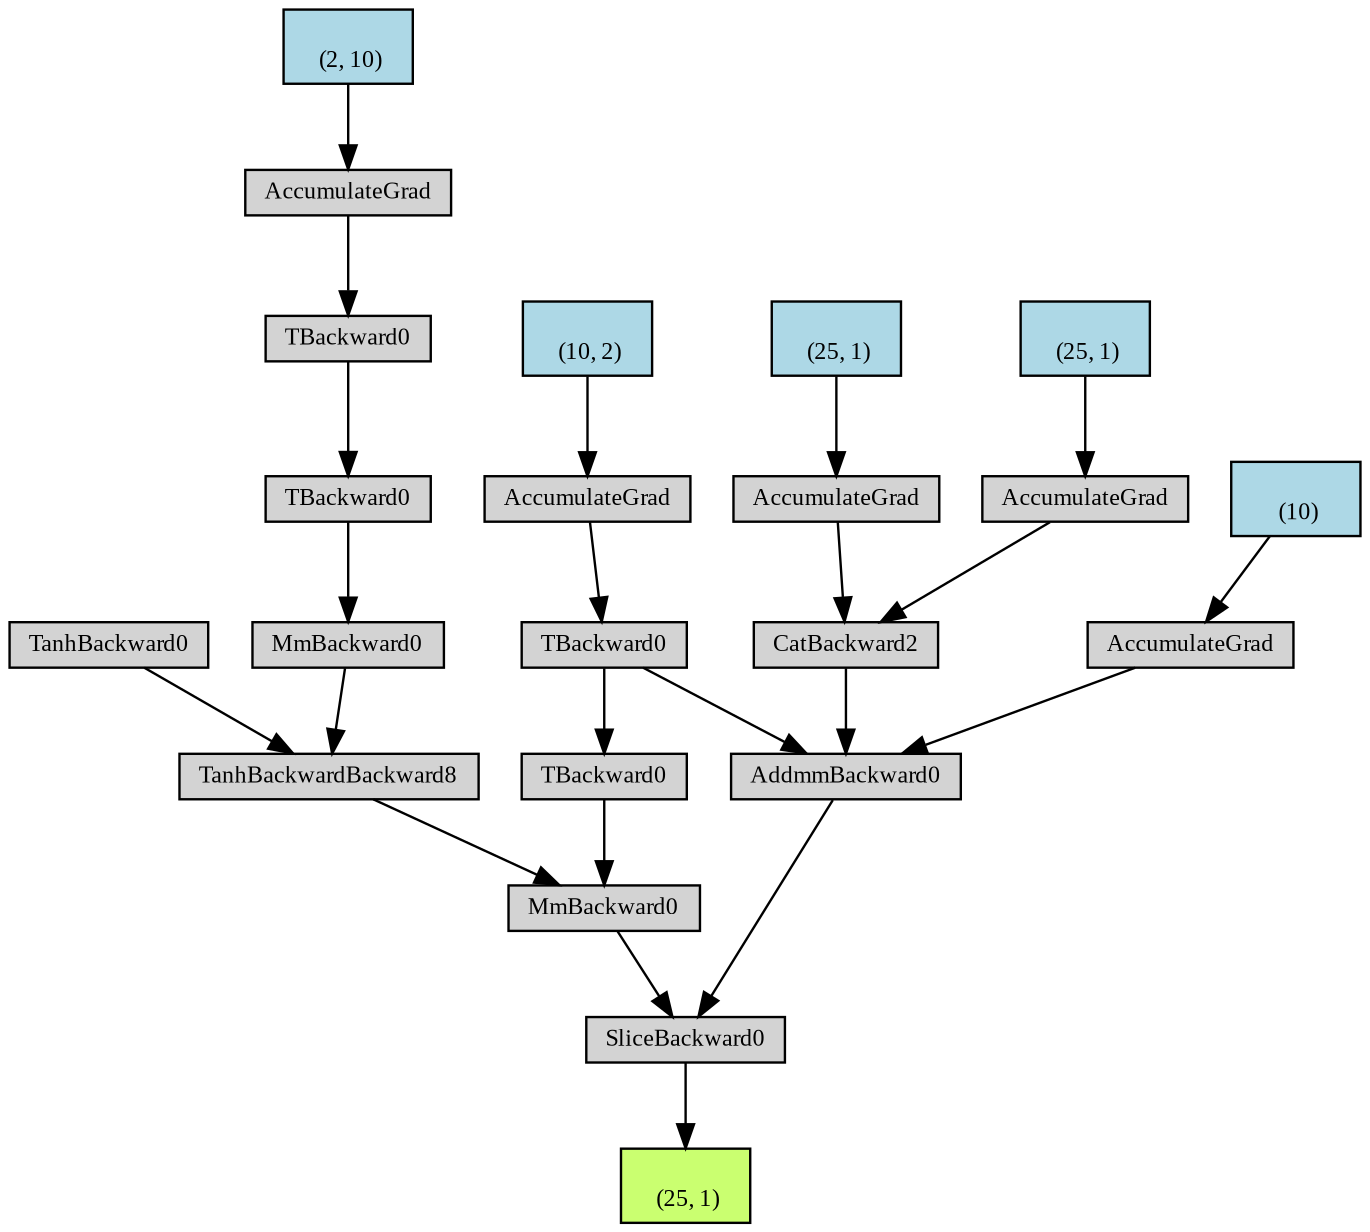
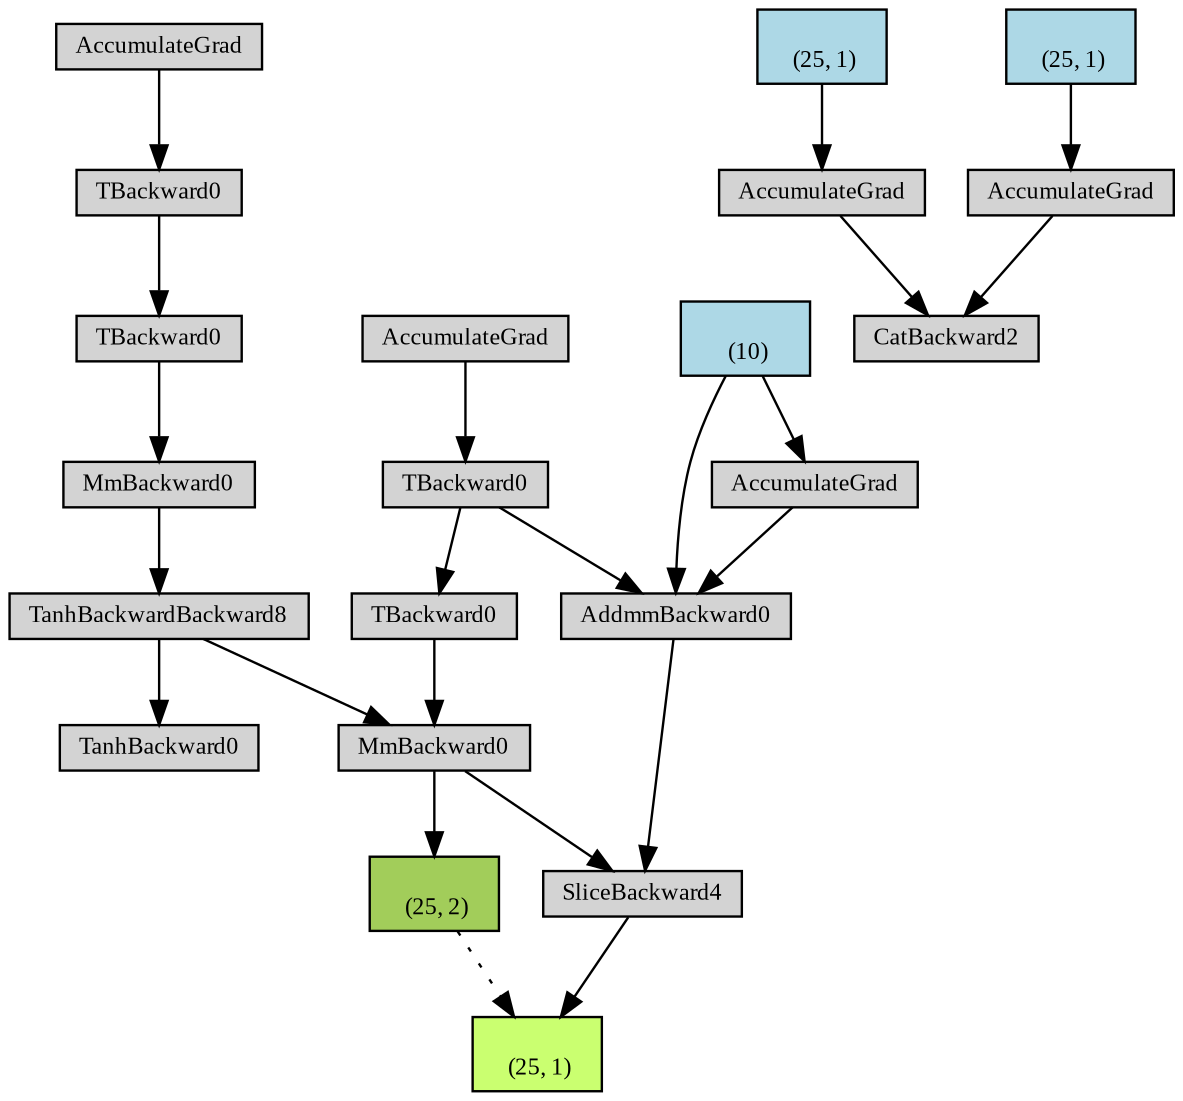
(348, 47) -> none
(587, 339) -> none
(846, 699) -> (689, 469)
(208, 705) -> (159, 670)
none -> (434, 894)
(686, 1040) -> (643, 894)
